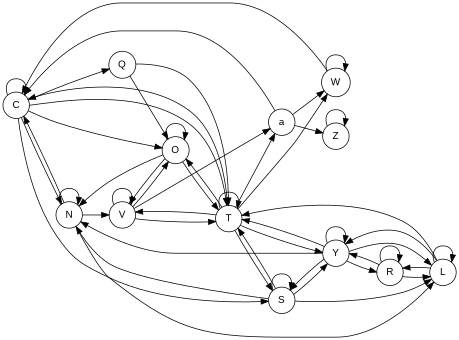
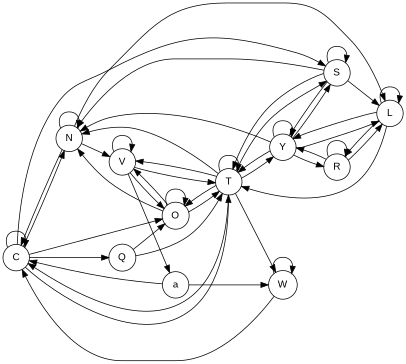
(336, 136) -> none
(253, 174) -> (158, 136)
